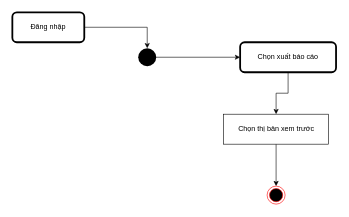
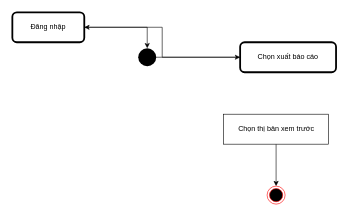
(276, 93) -> (162, 35)
